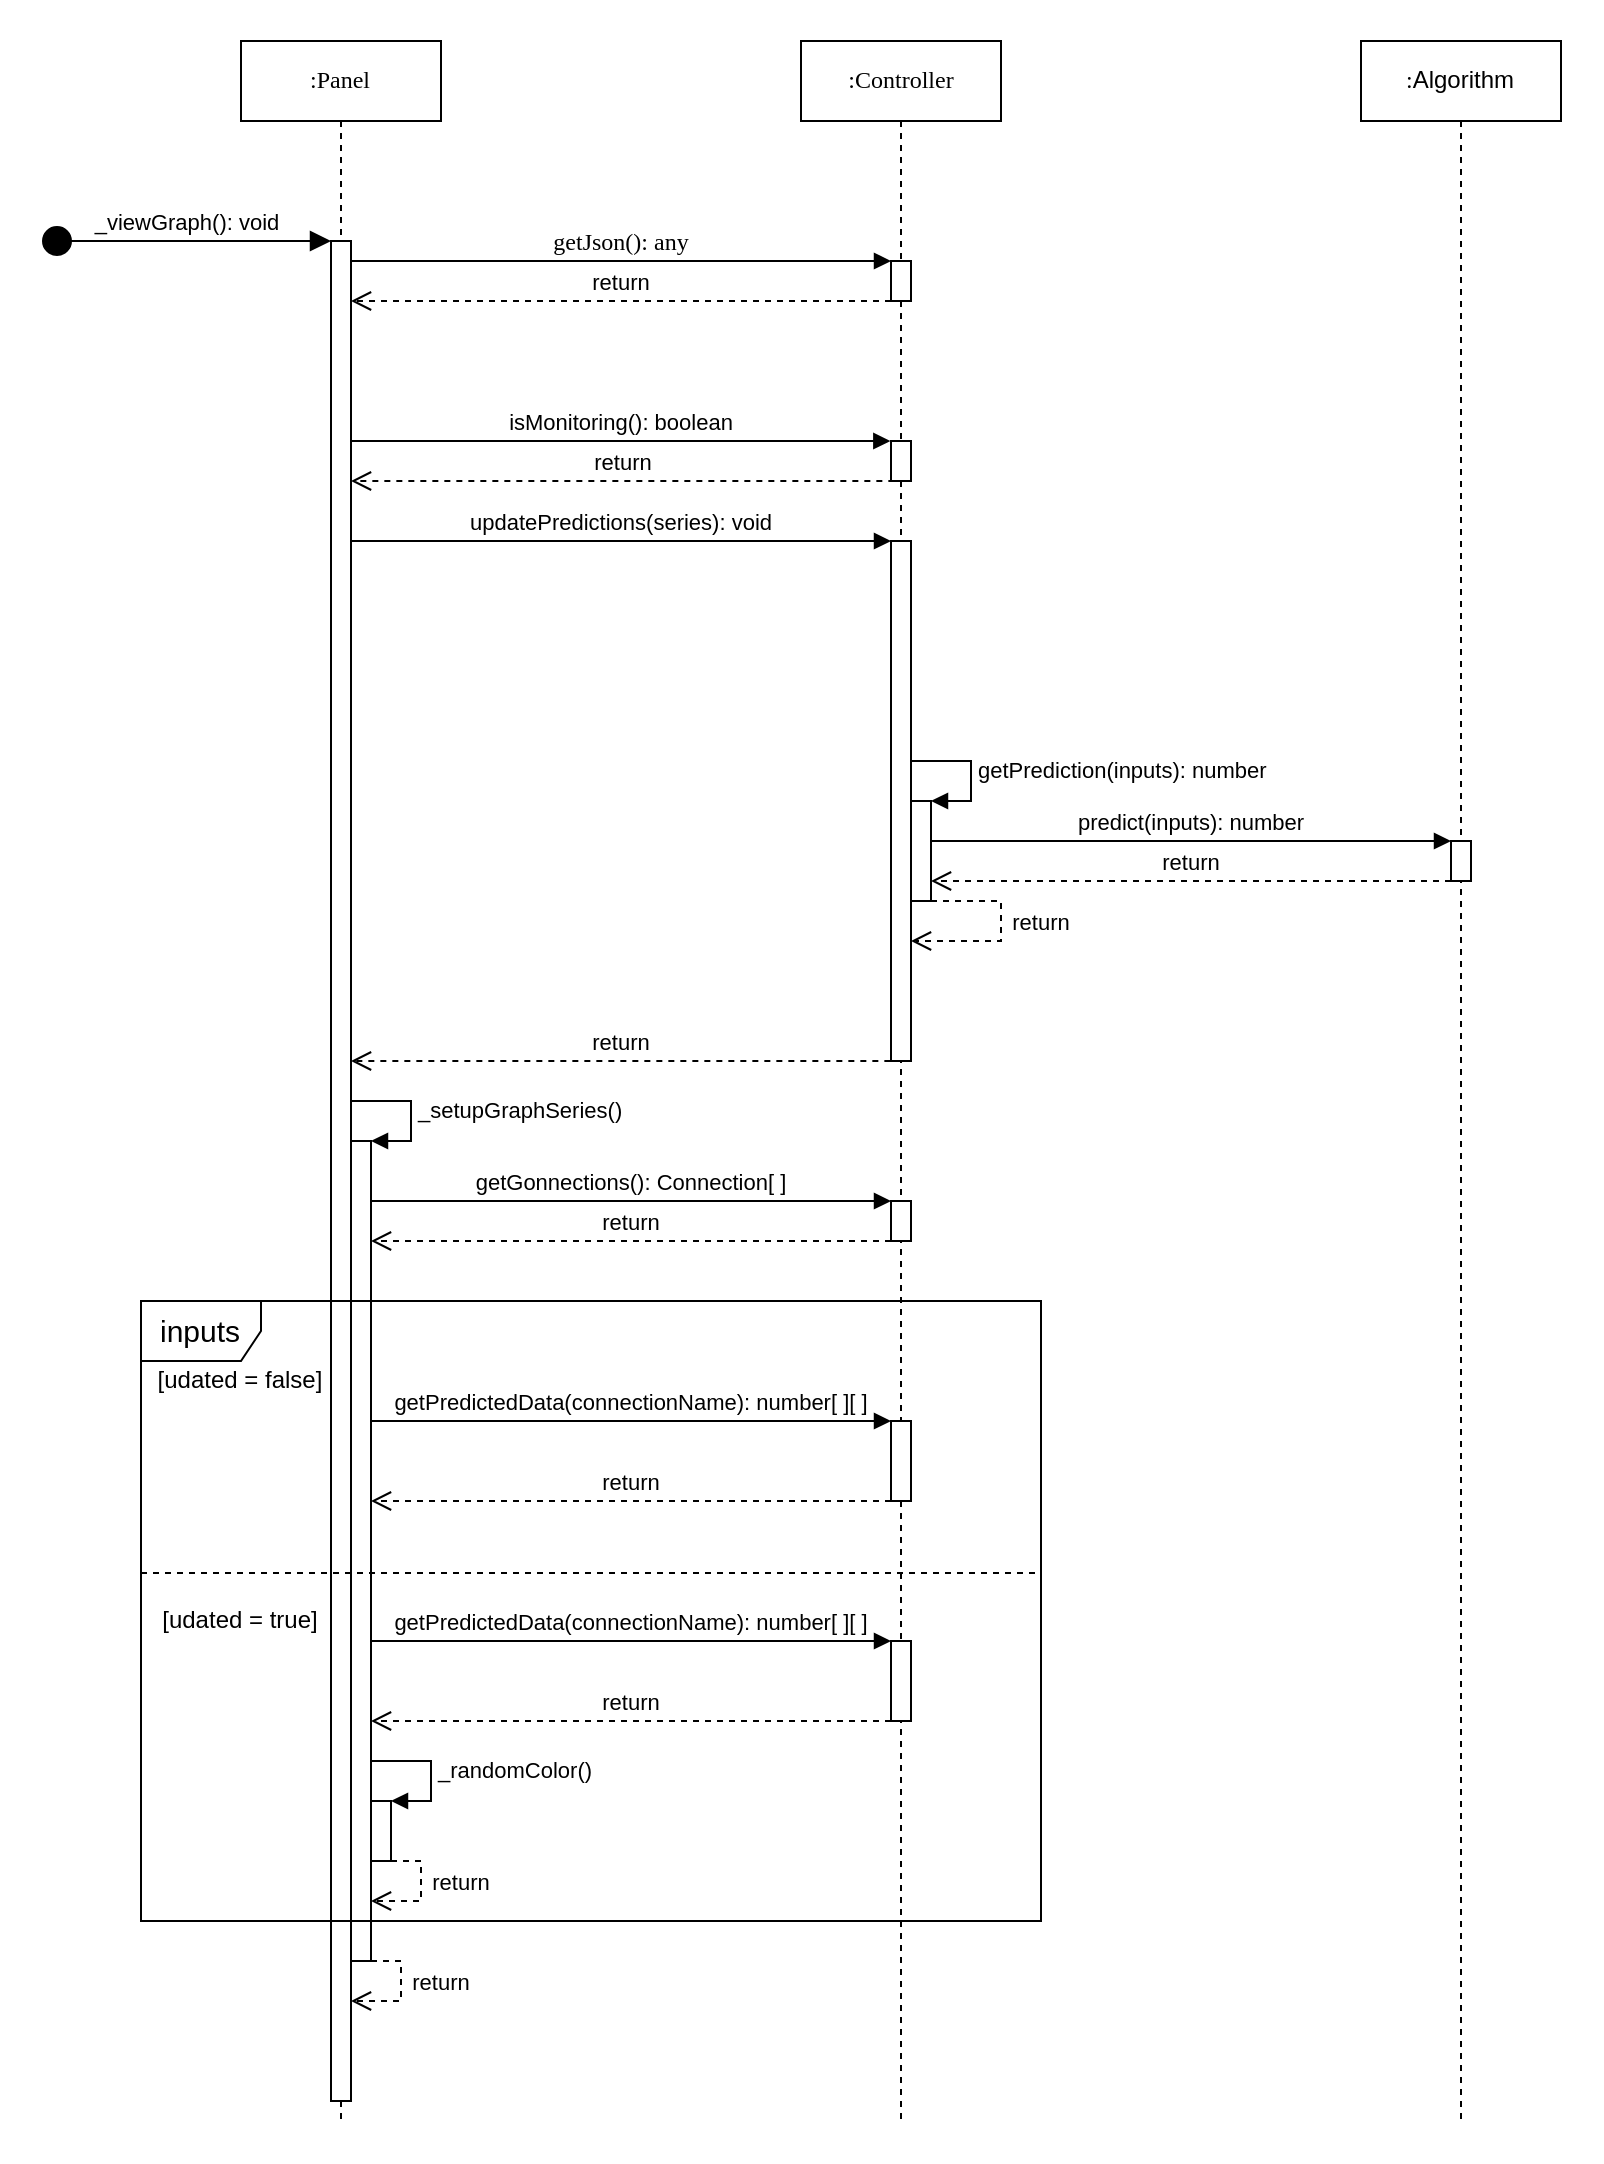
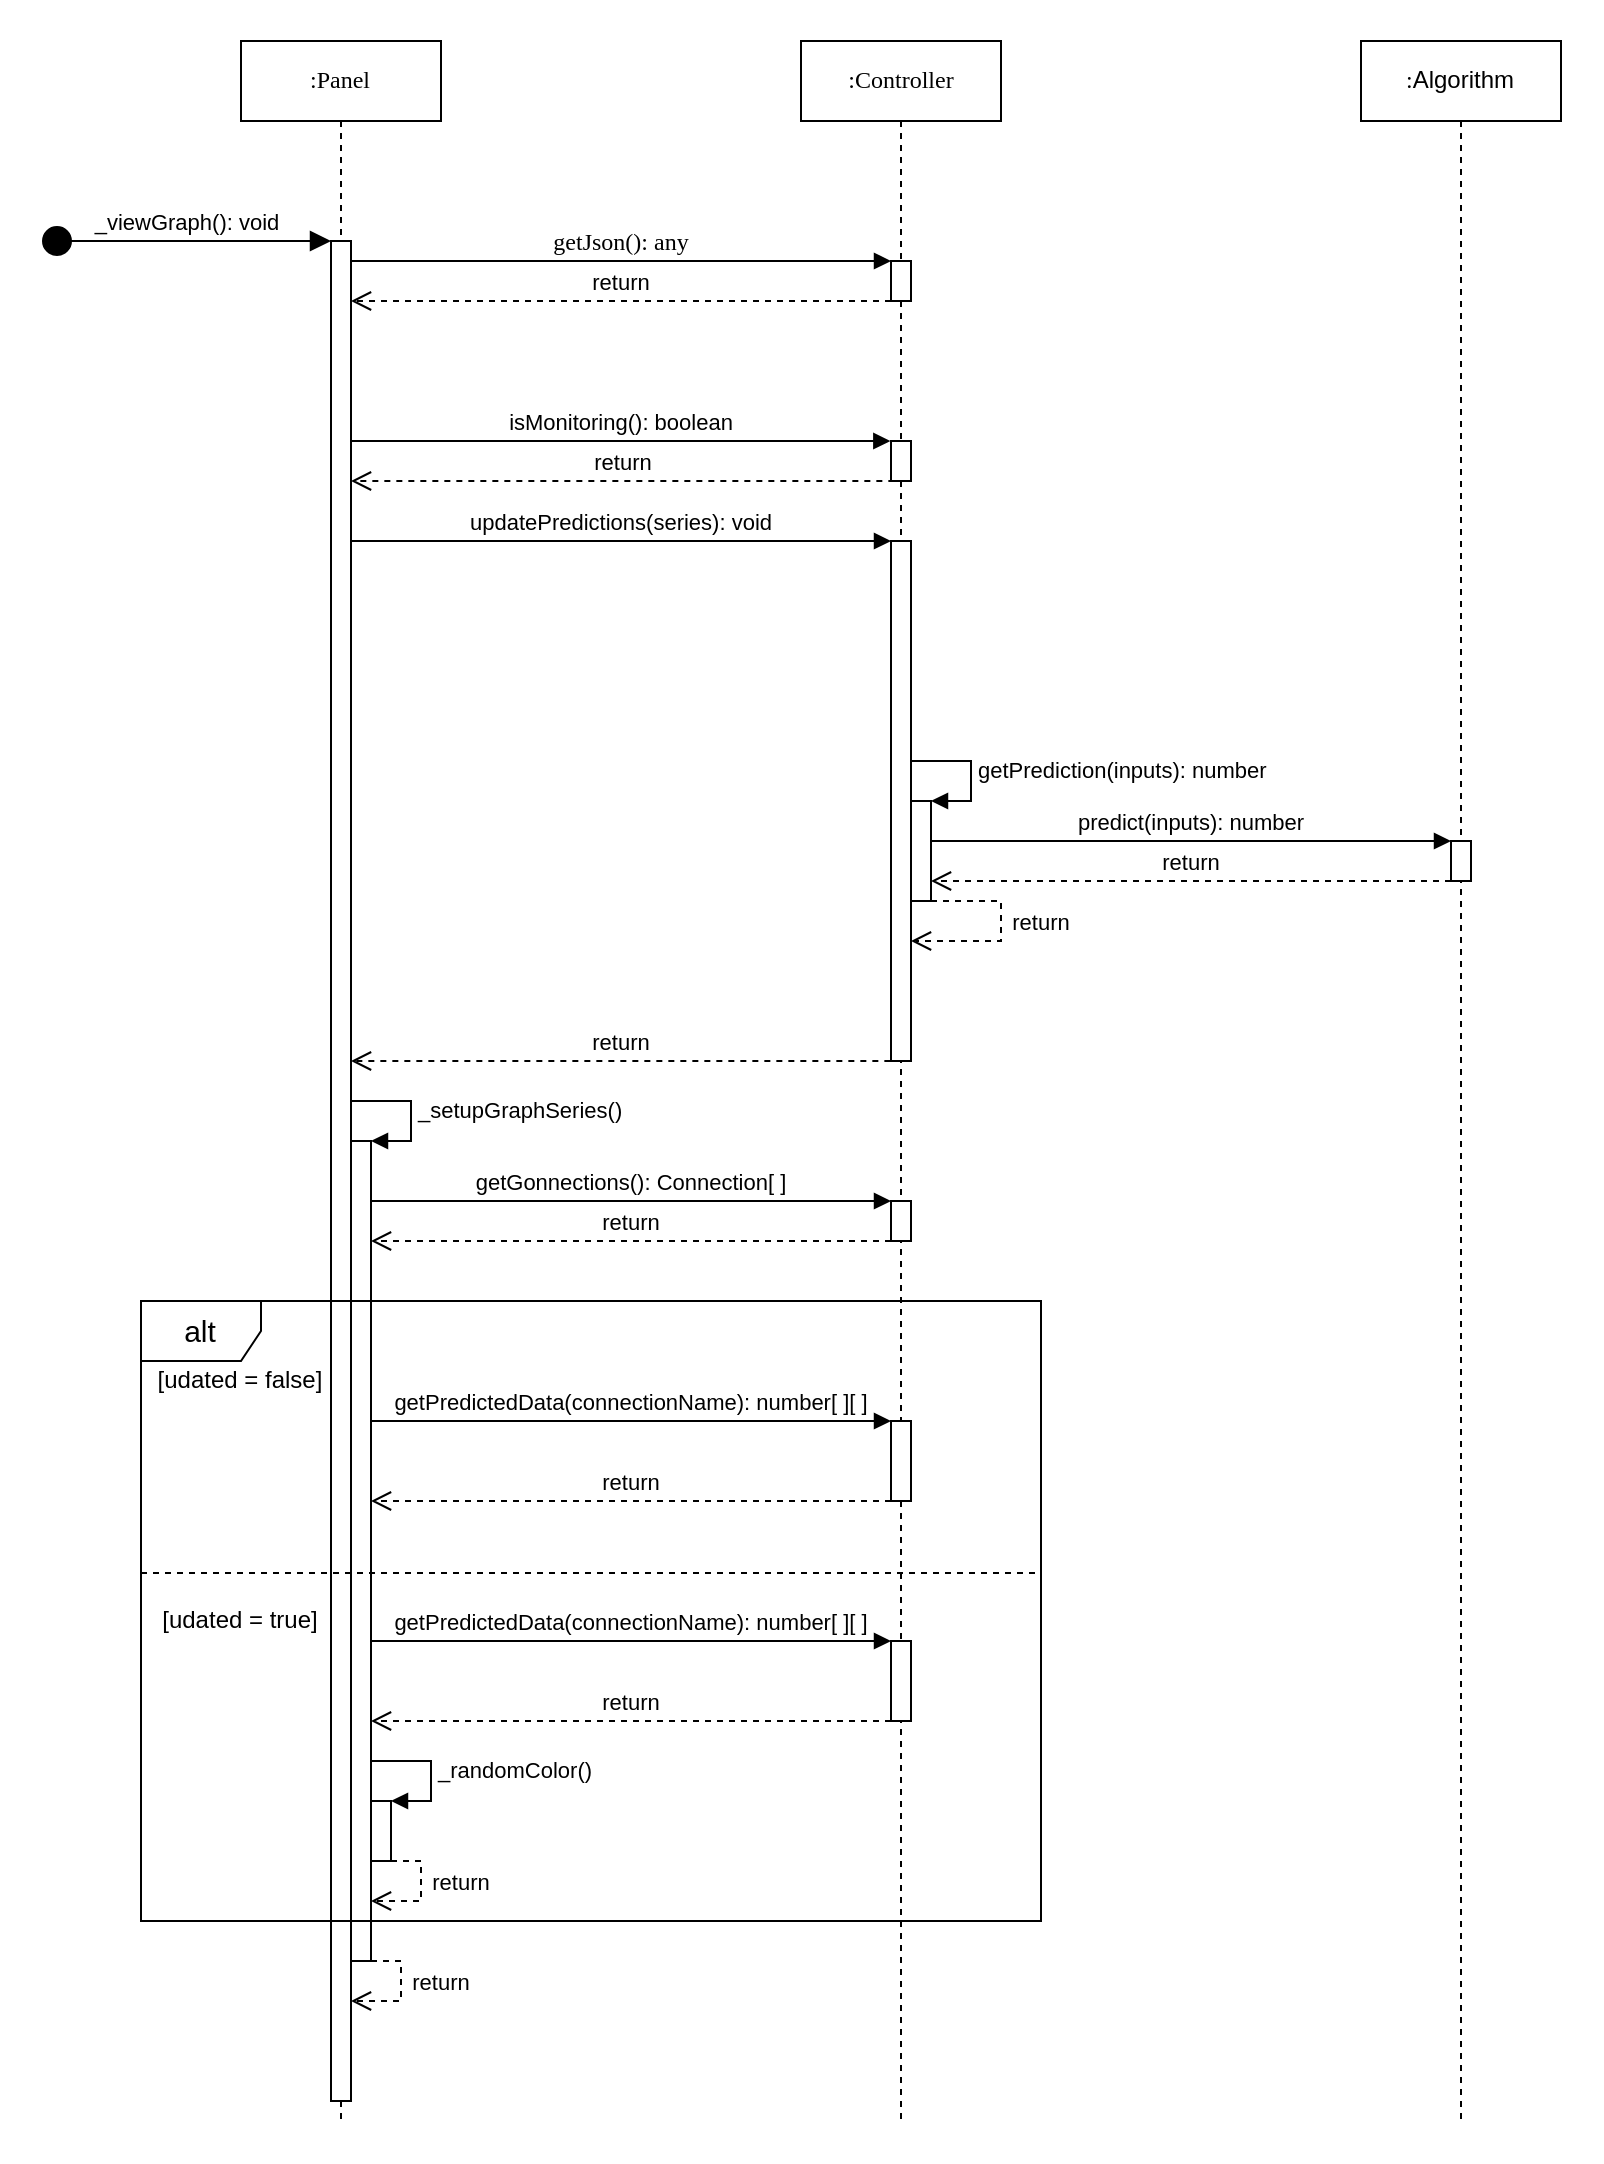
(201, 1331) -> (201, 1331)
